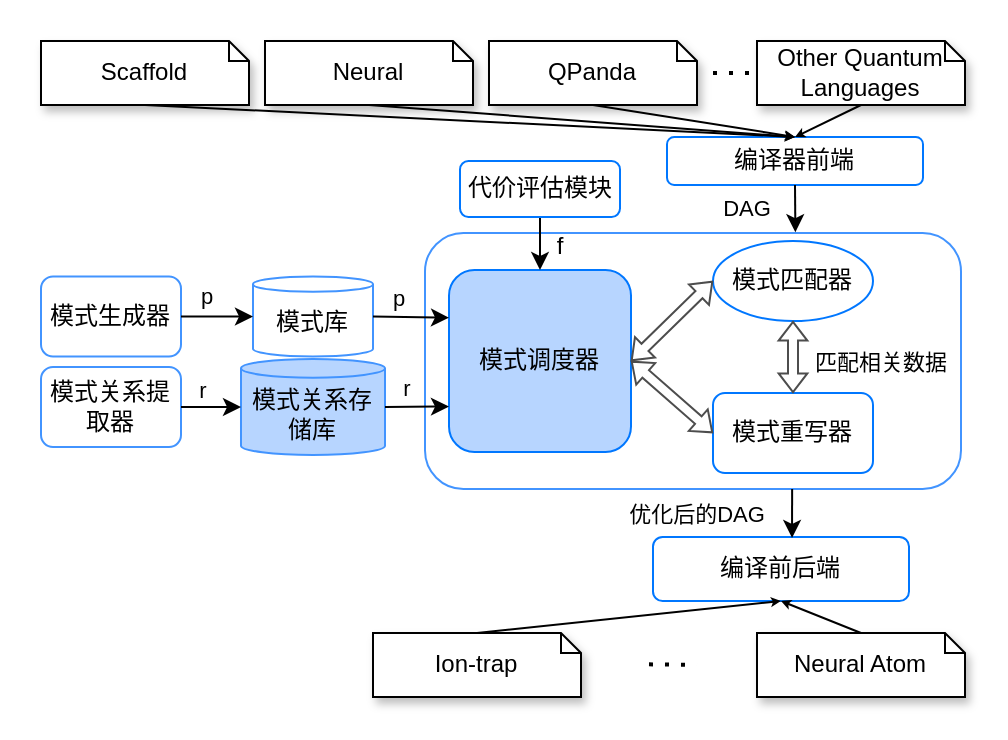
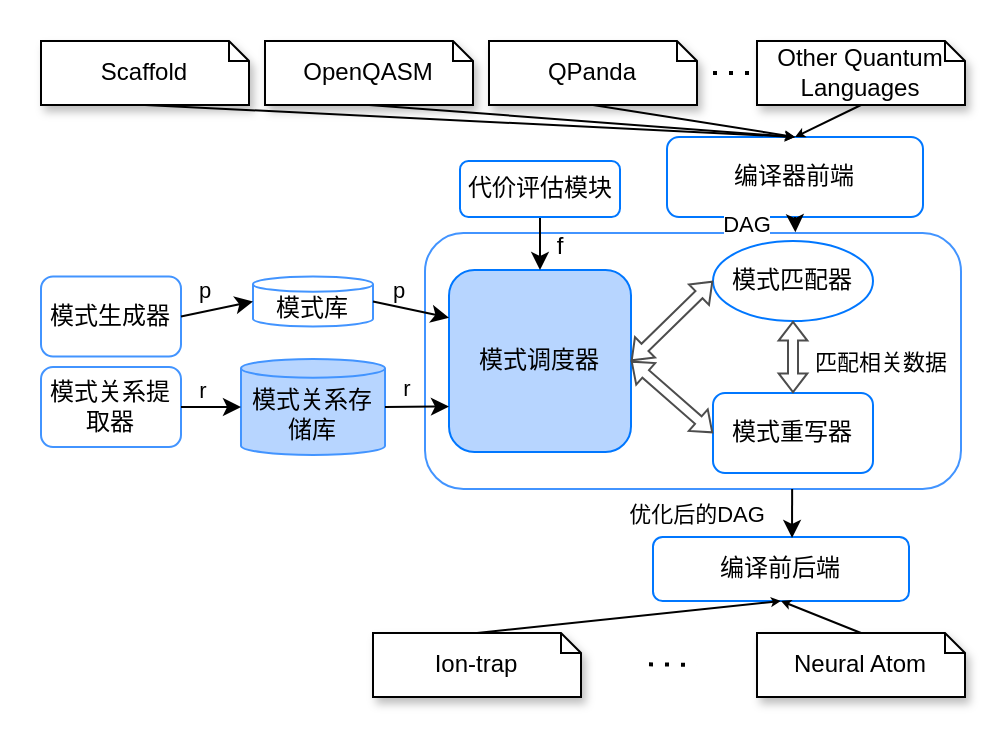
(369, 73) -> (369, 73)
(795, 161) -> (795, 177)
(313, 317) -> (313, 302)
